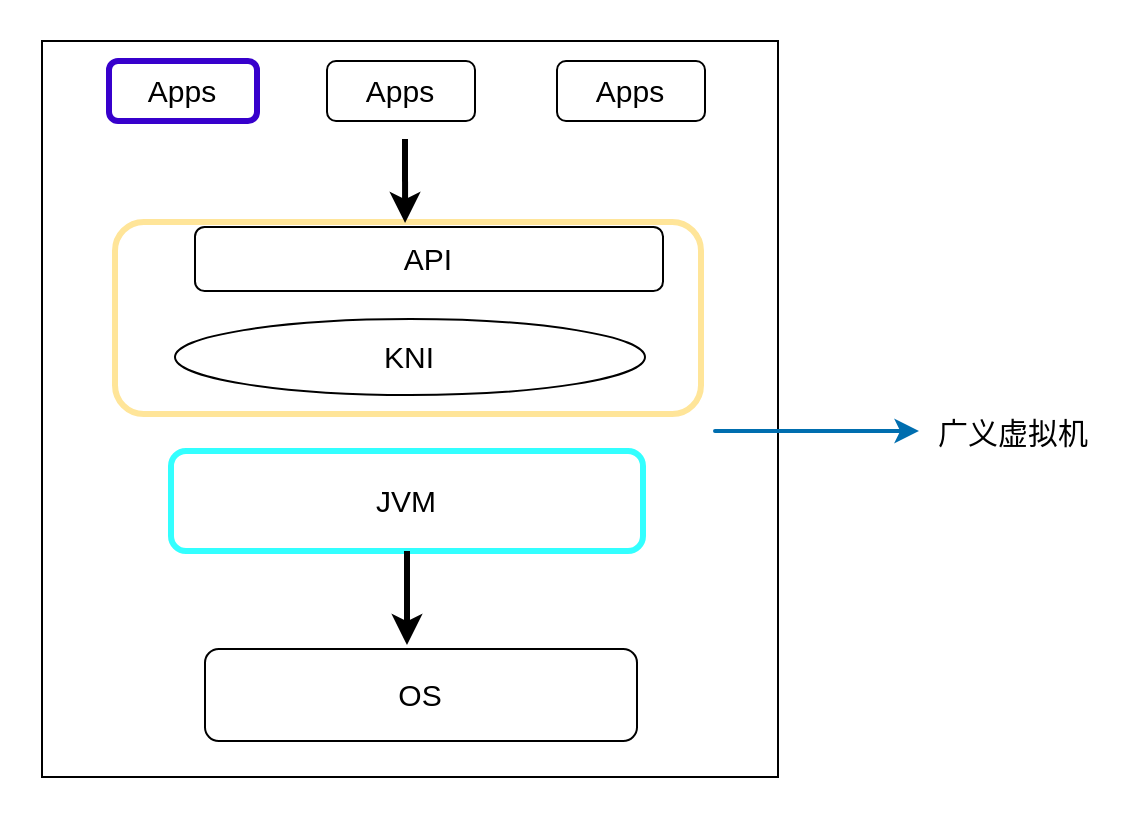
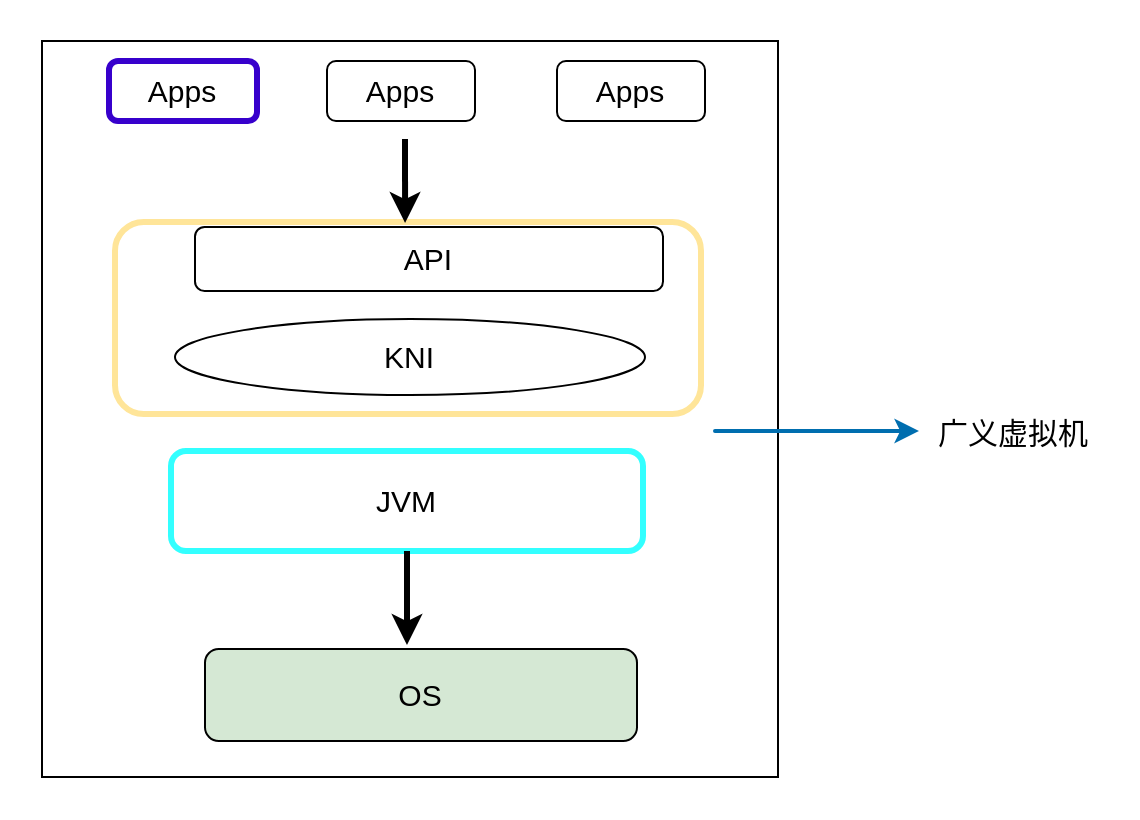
(421, 695) -> (421, 695)
